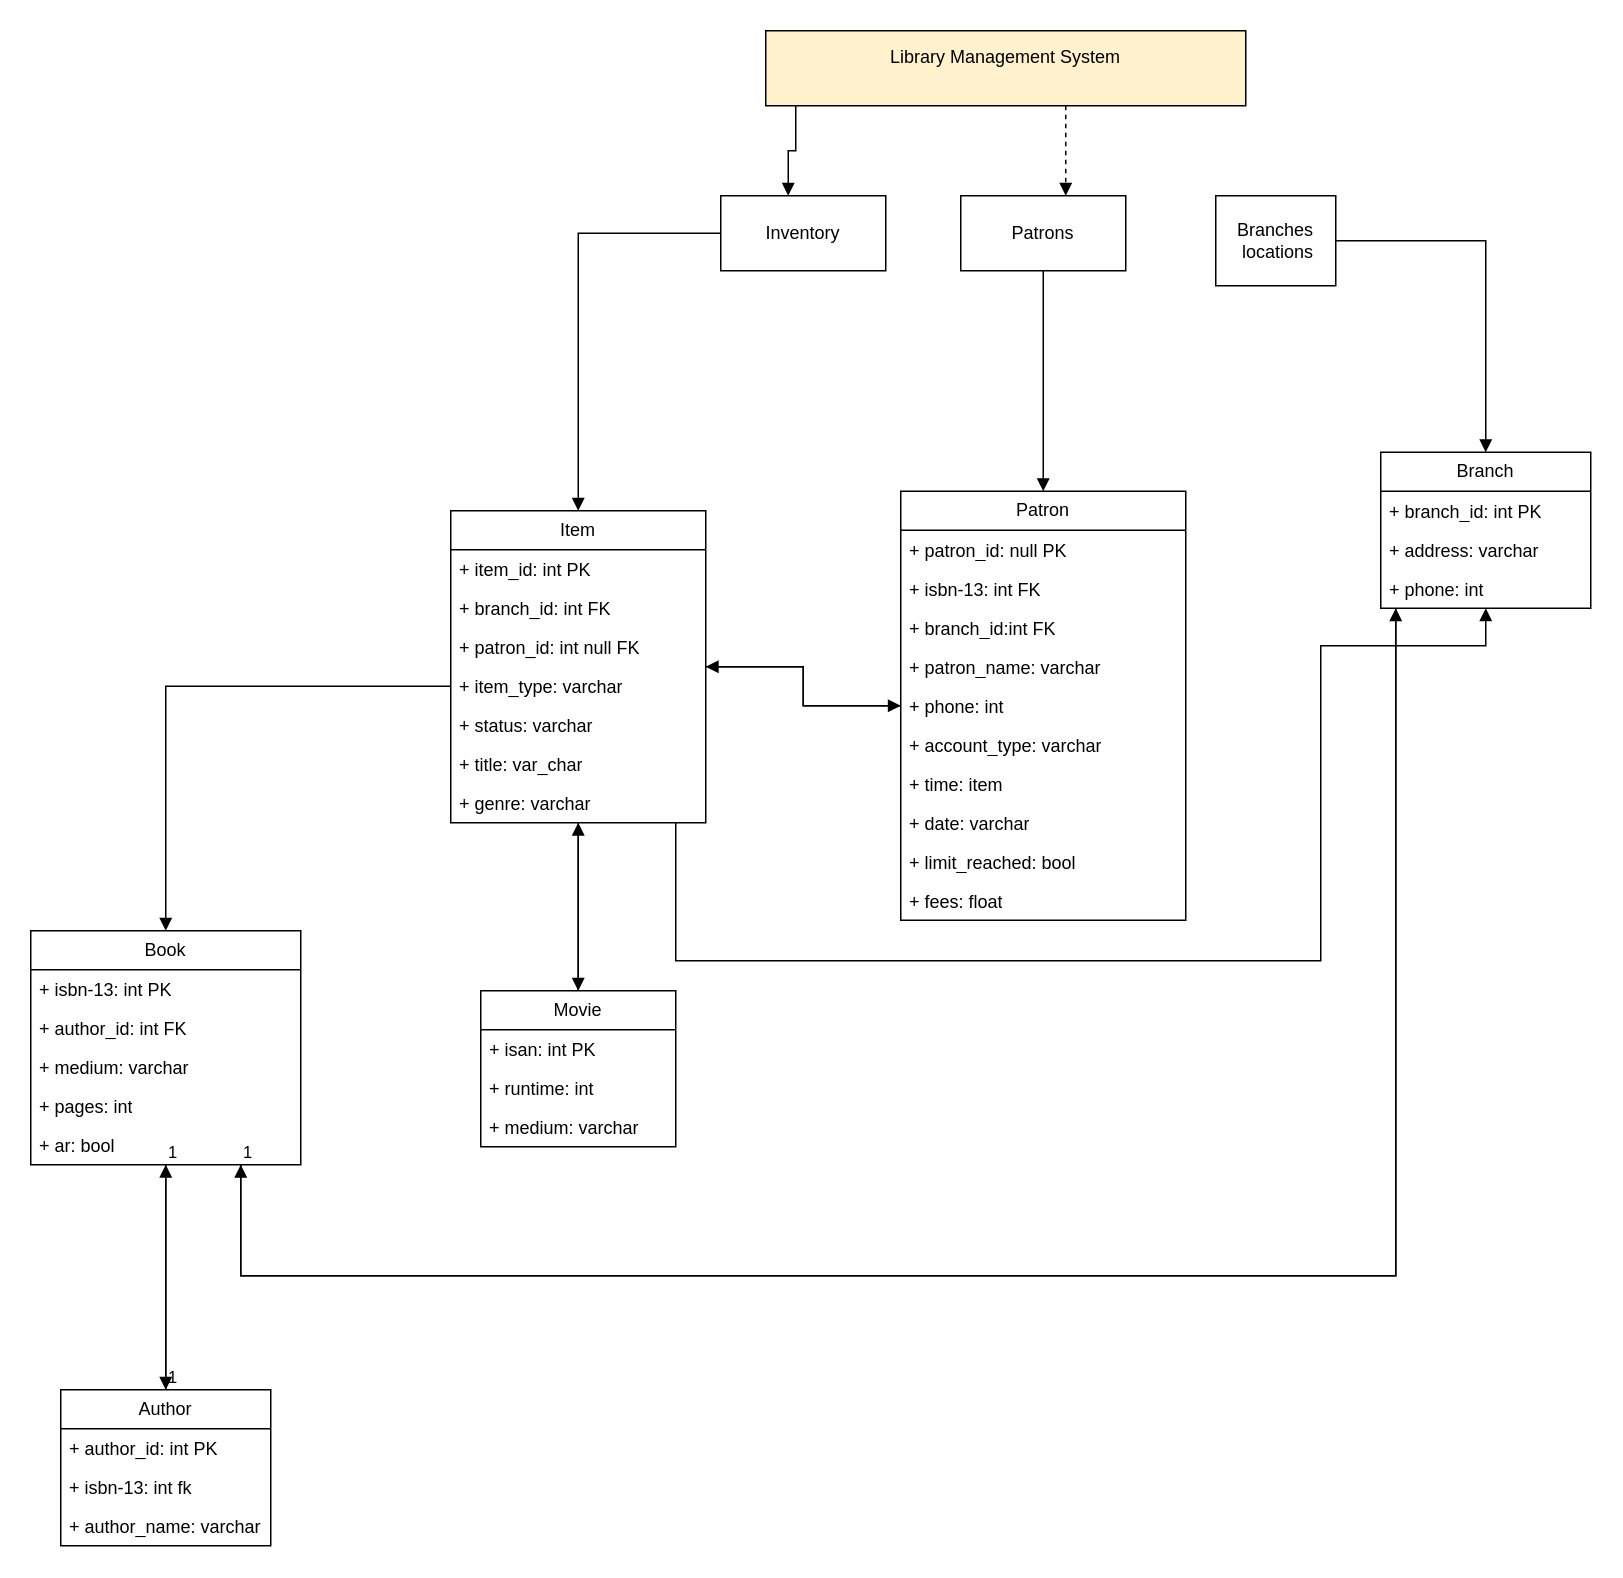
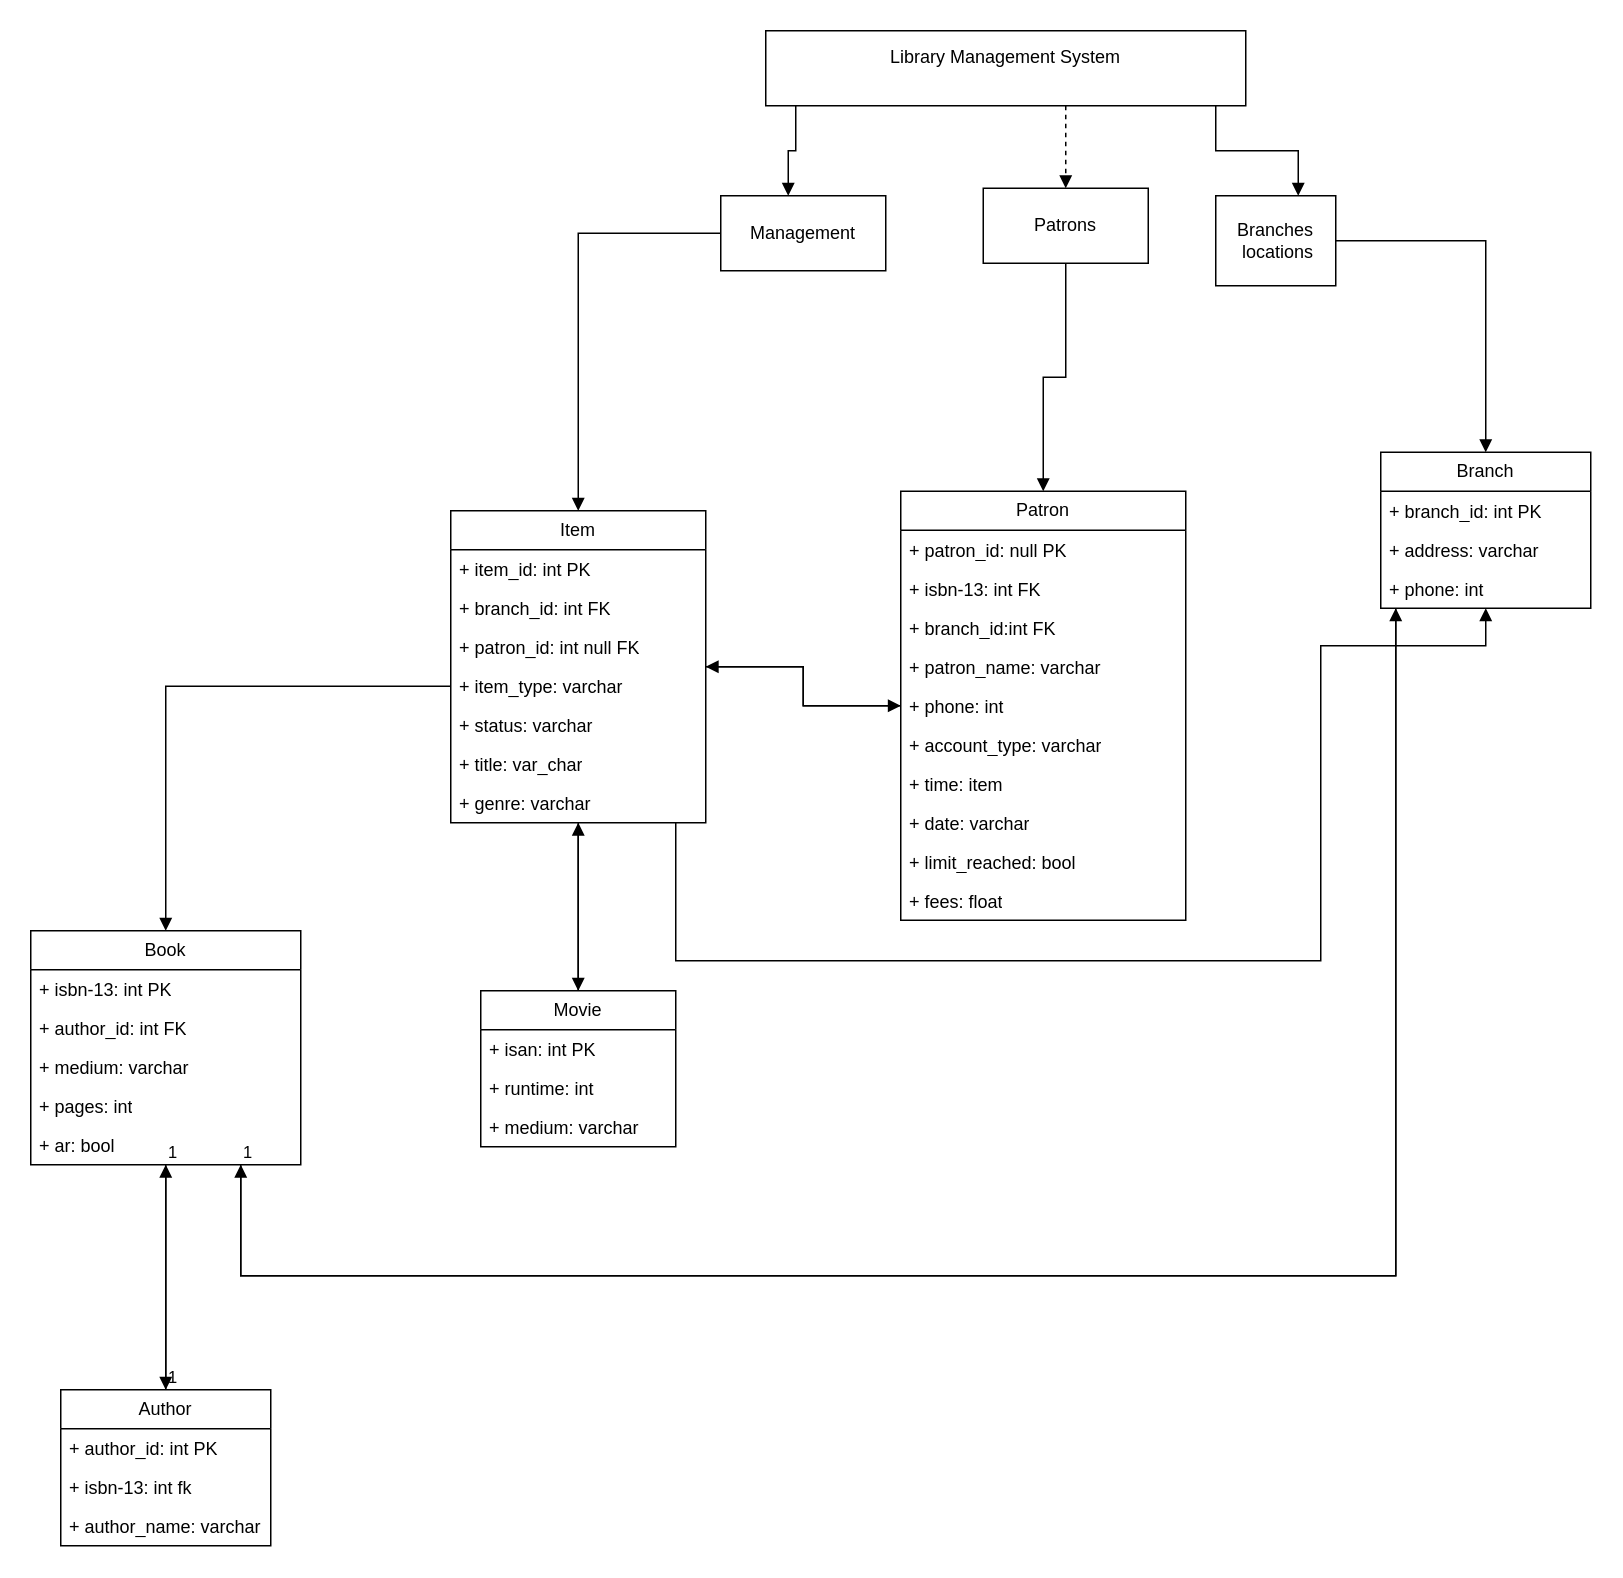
(1006, 68) -> (1006, 68)
none -> (1250, 151)
(803, 233) -> (803, 233)
(1043, 233) -> (1066, 226)
